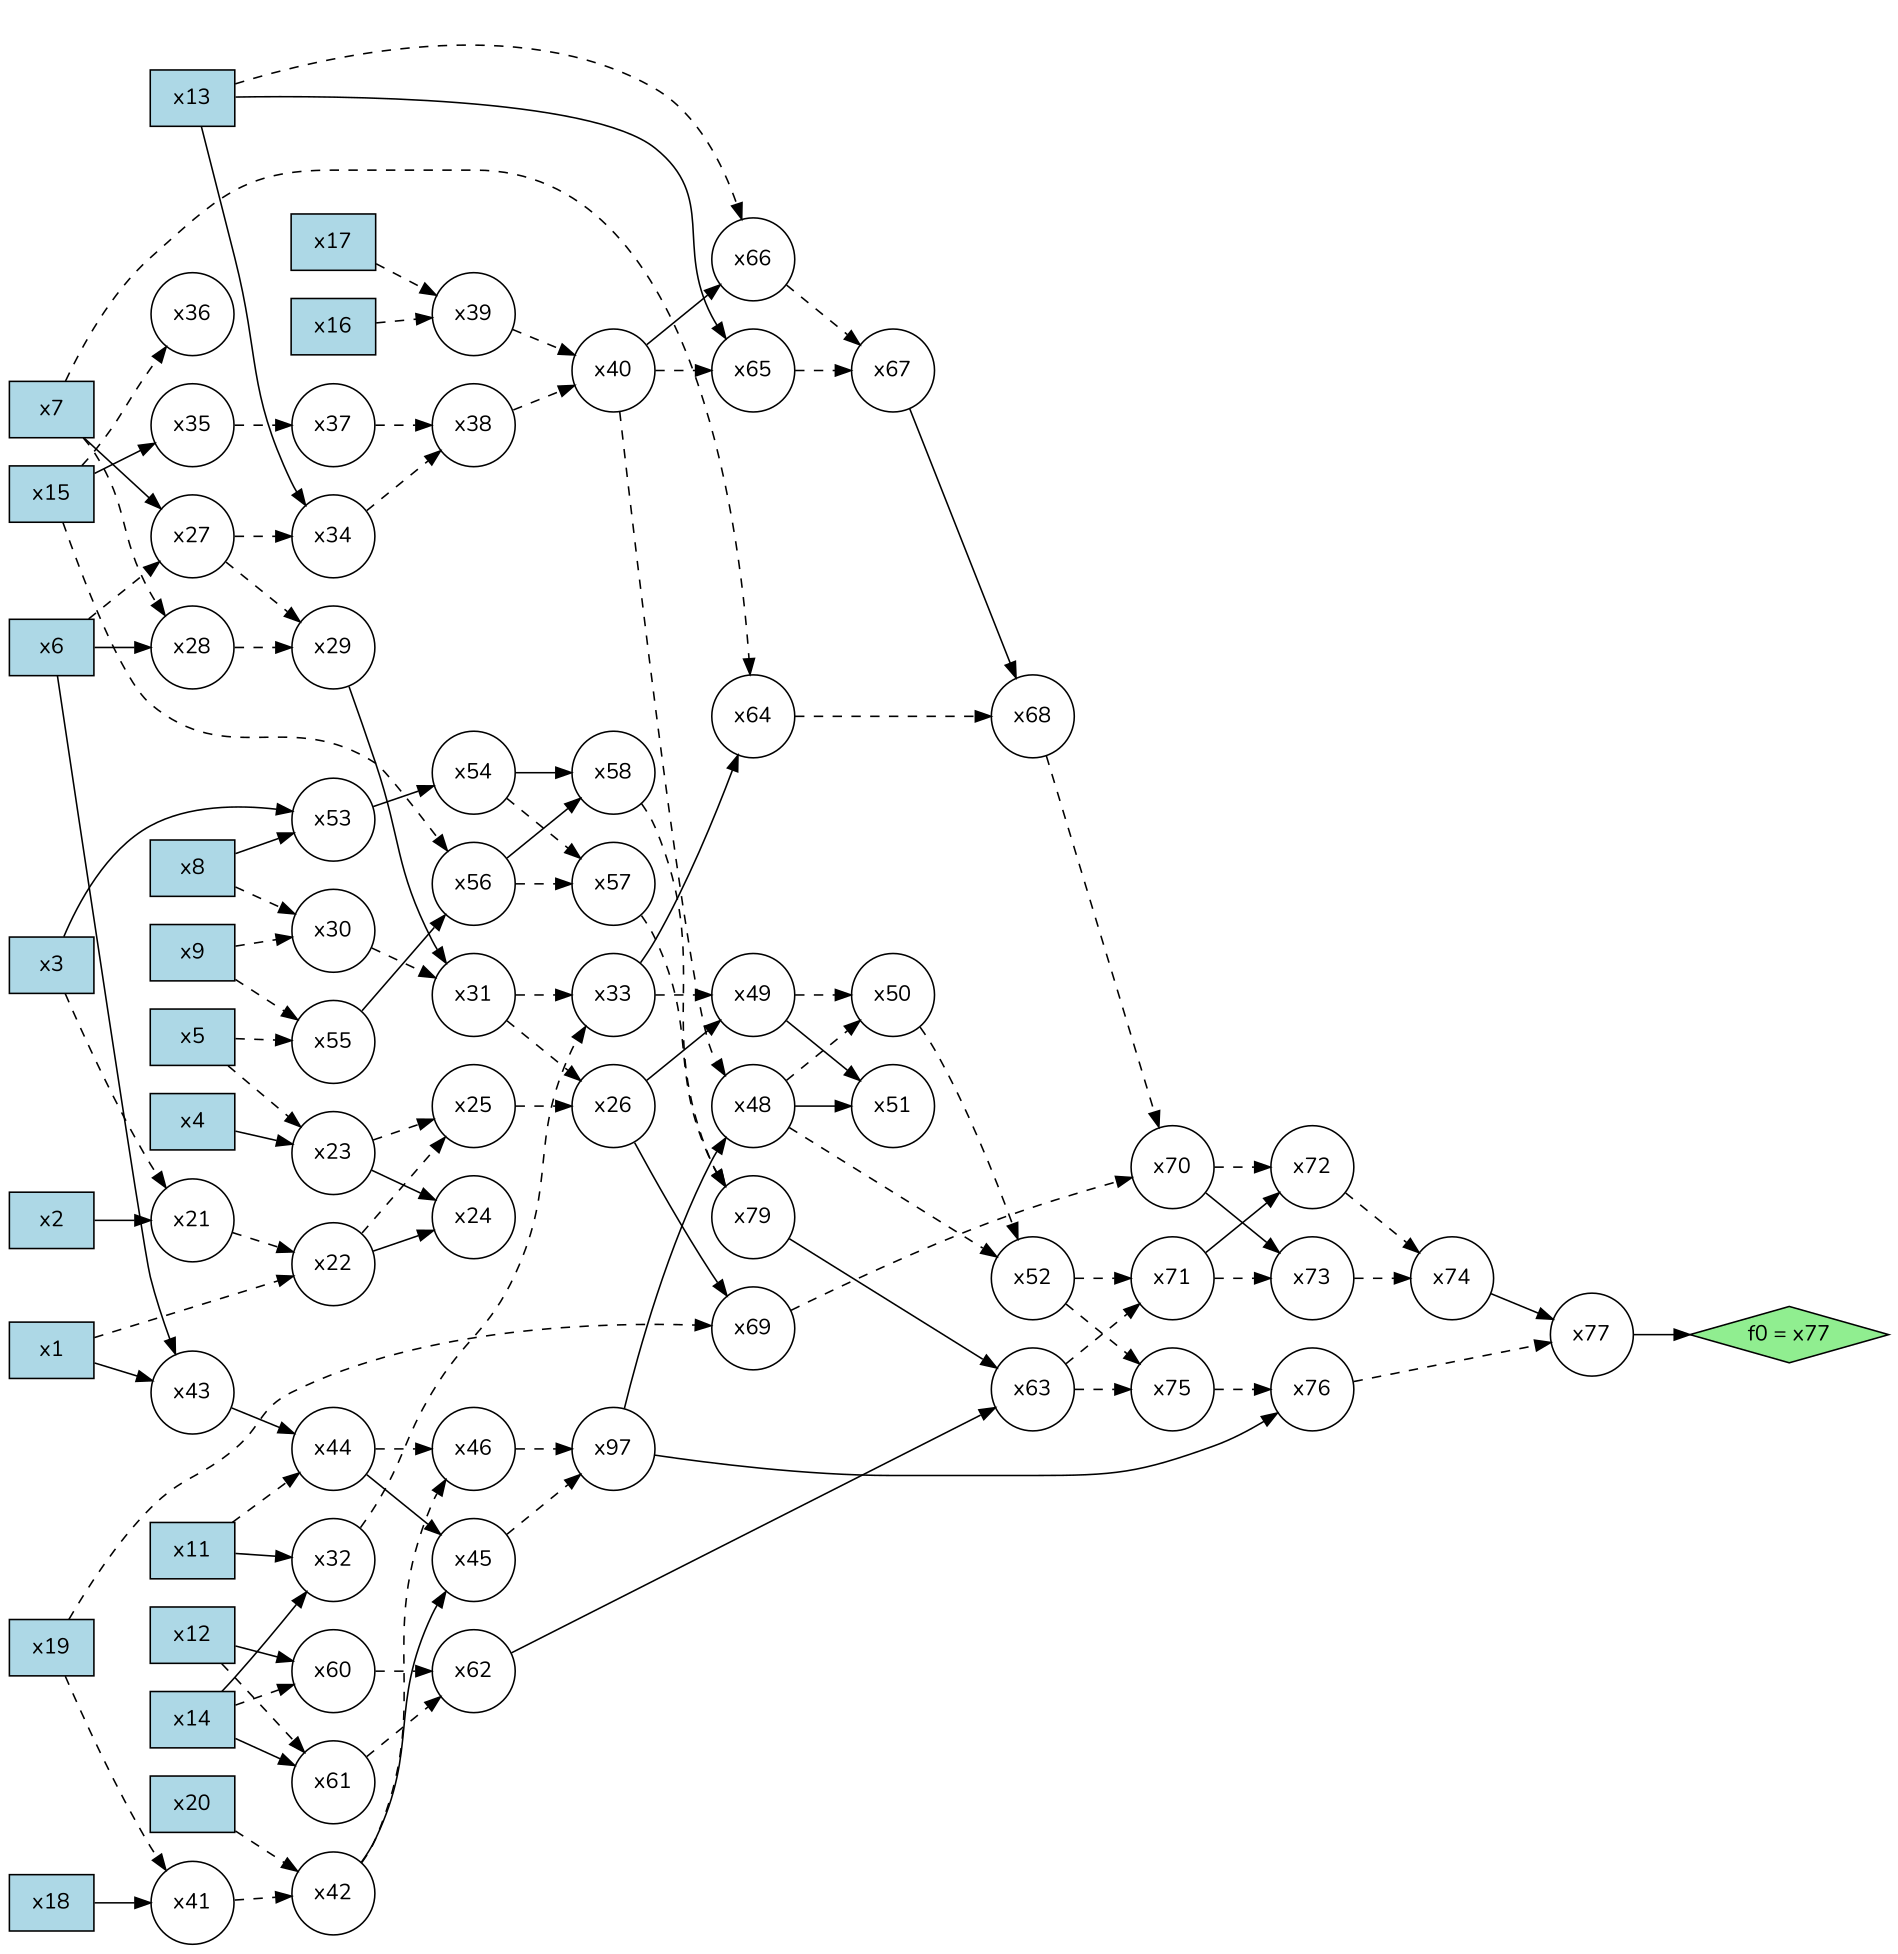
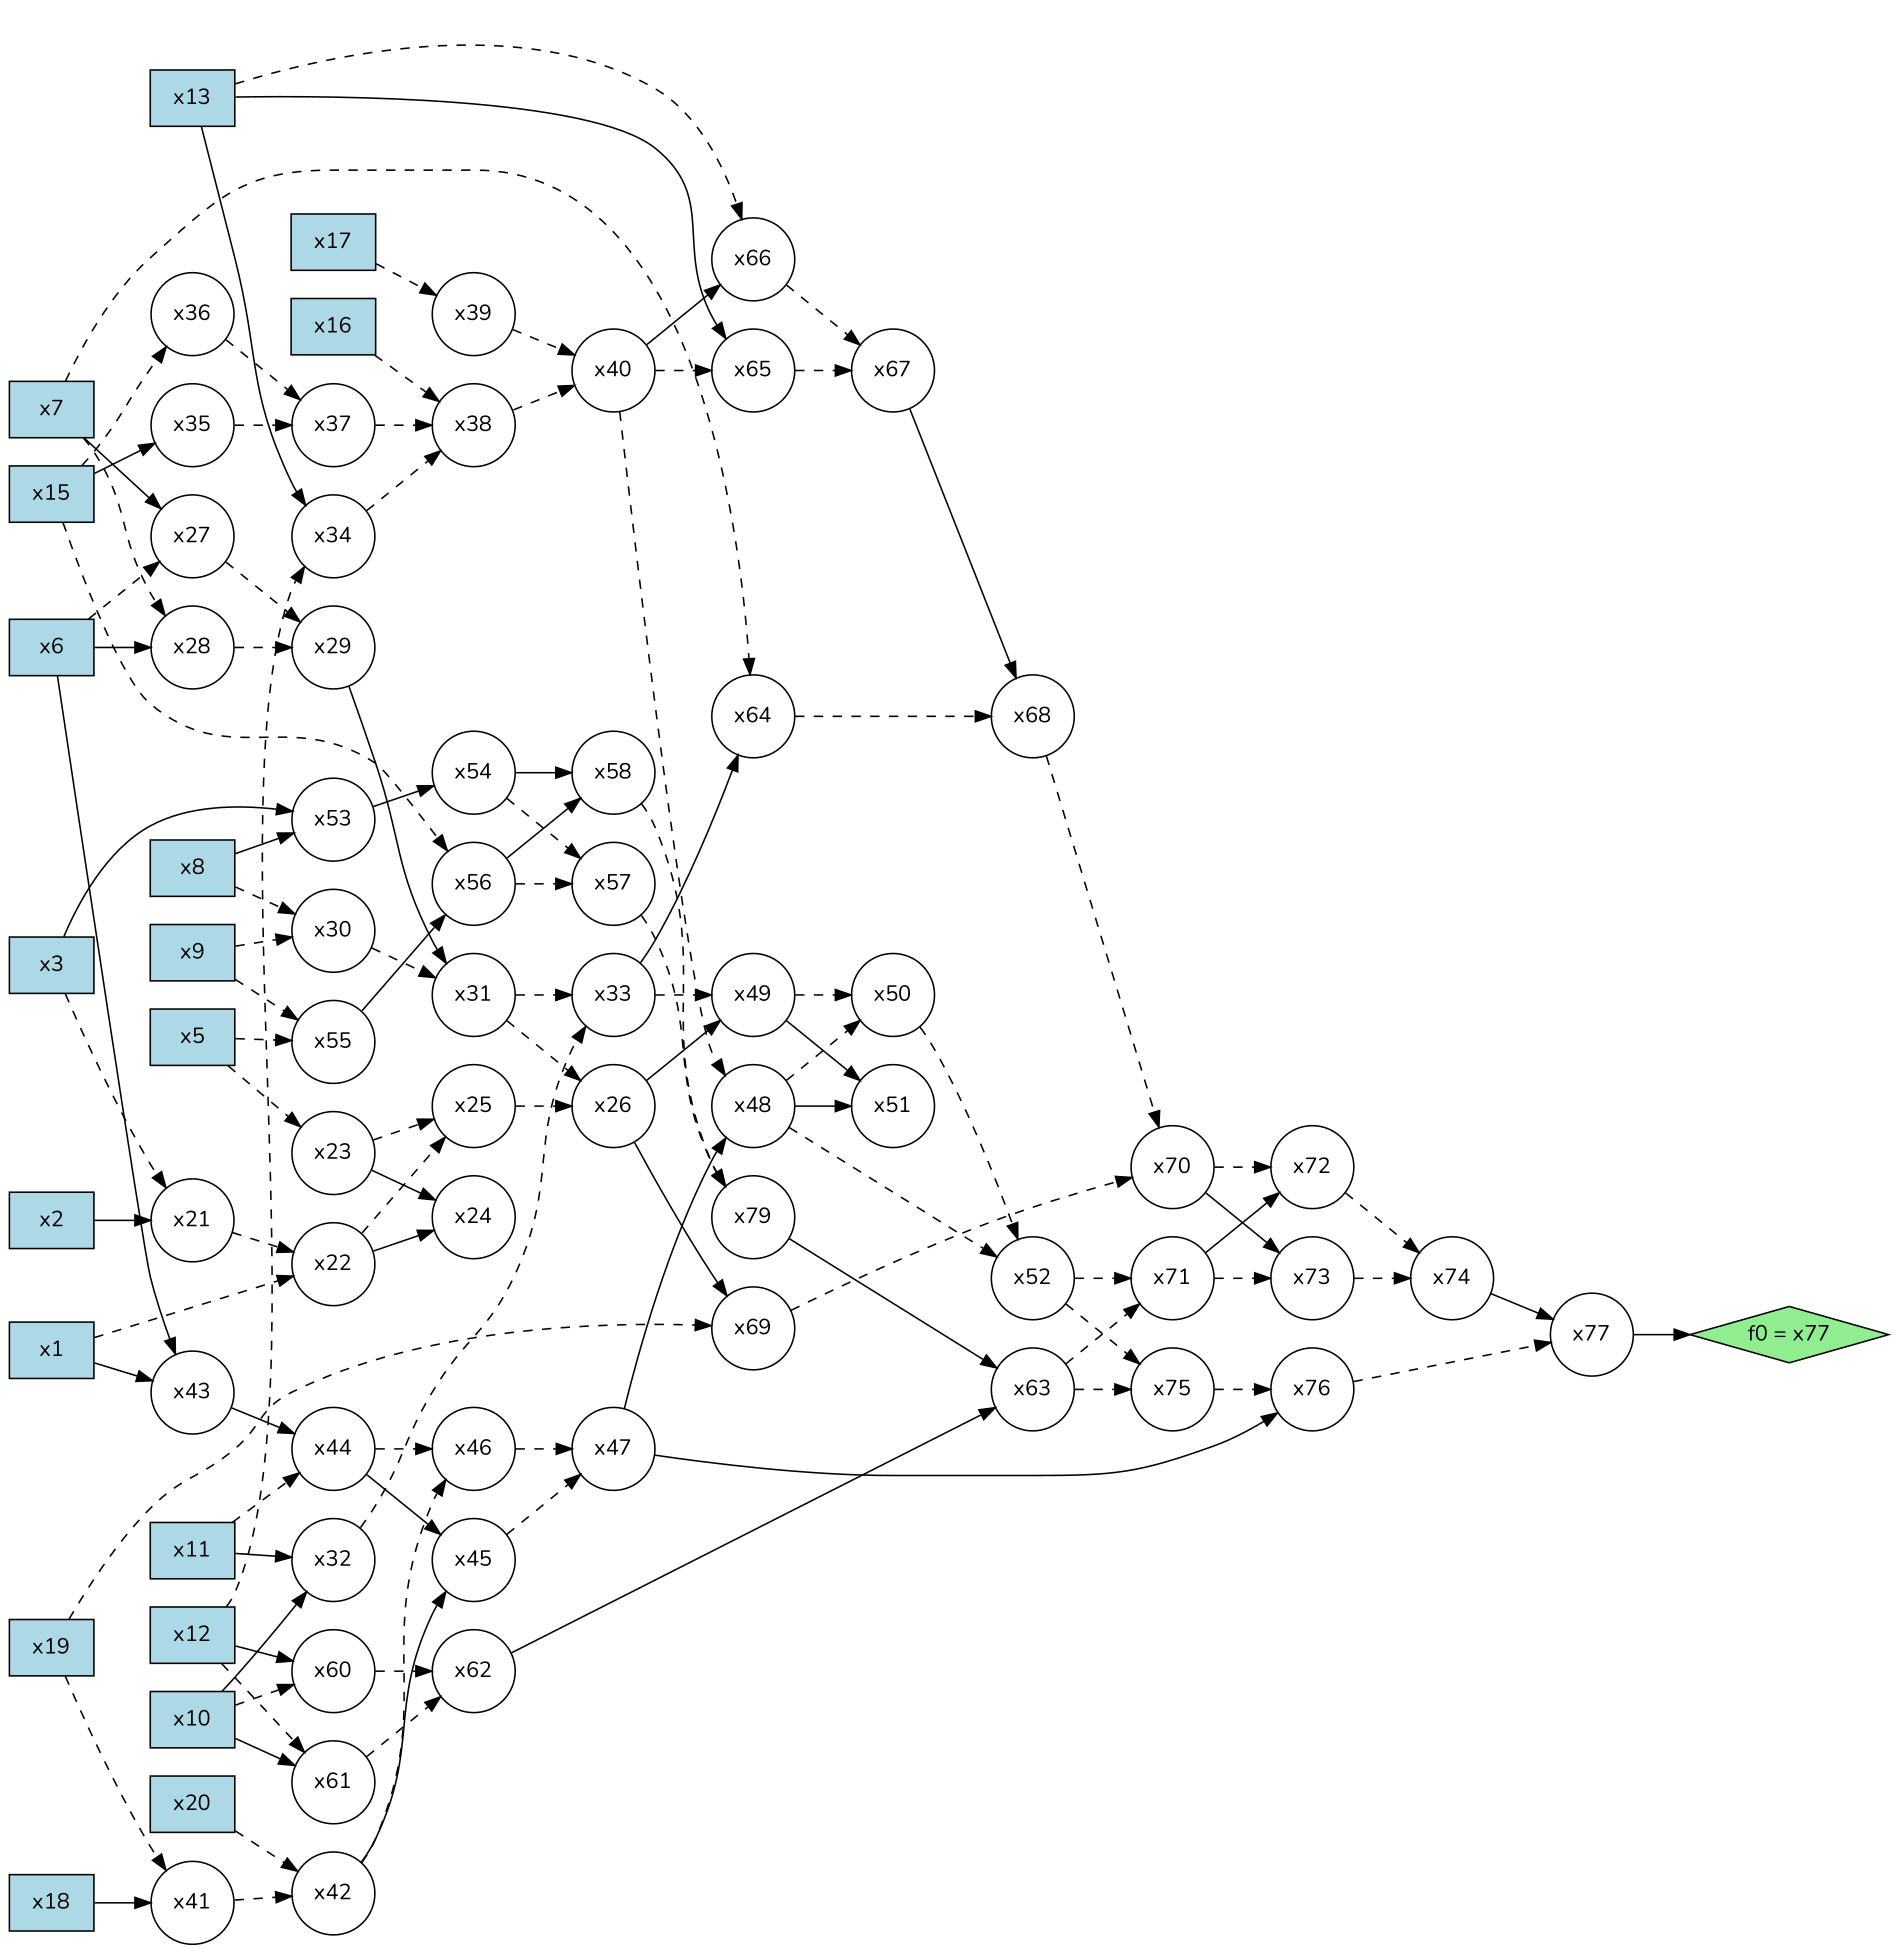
(396, 321) -> (400, 374)
none -> (266, 372)
(255, 536) -> (269, 1121)
(193, 1122) -> none
(613, 1449) -> (613, 1449)
(193, 1720) -> (193, 1720)
